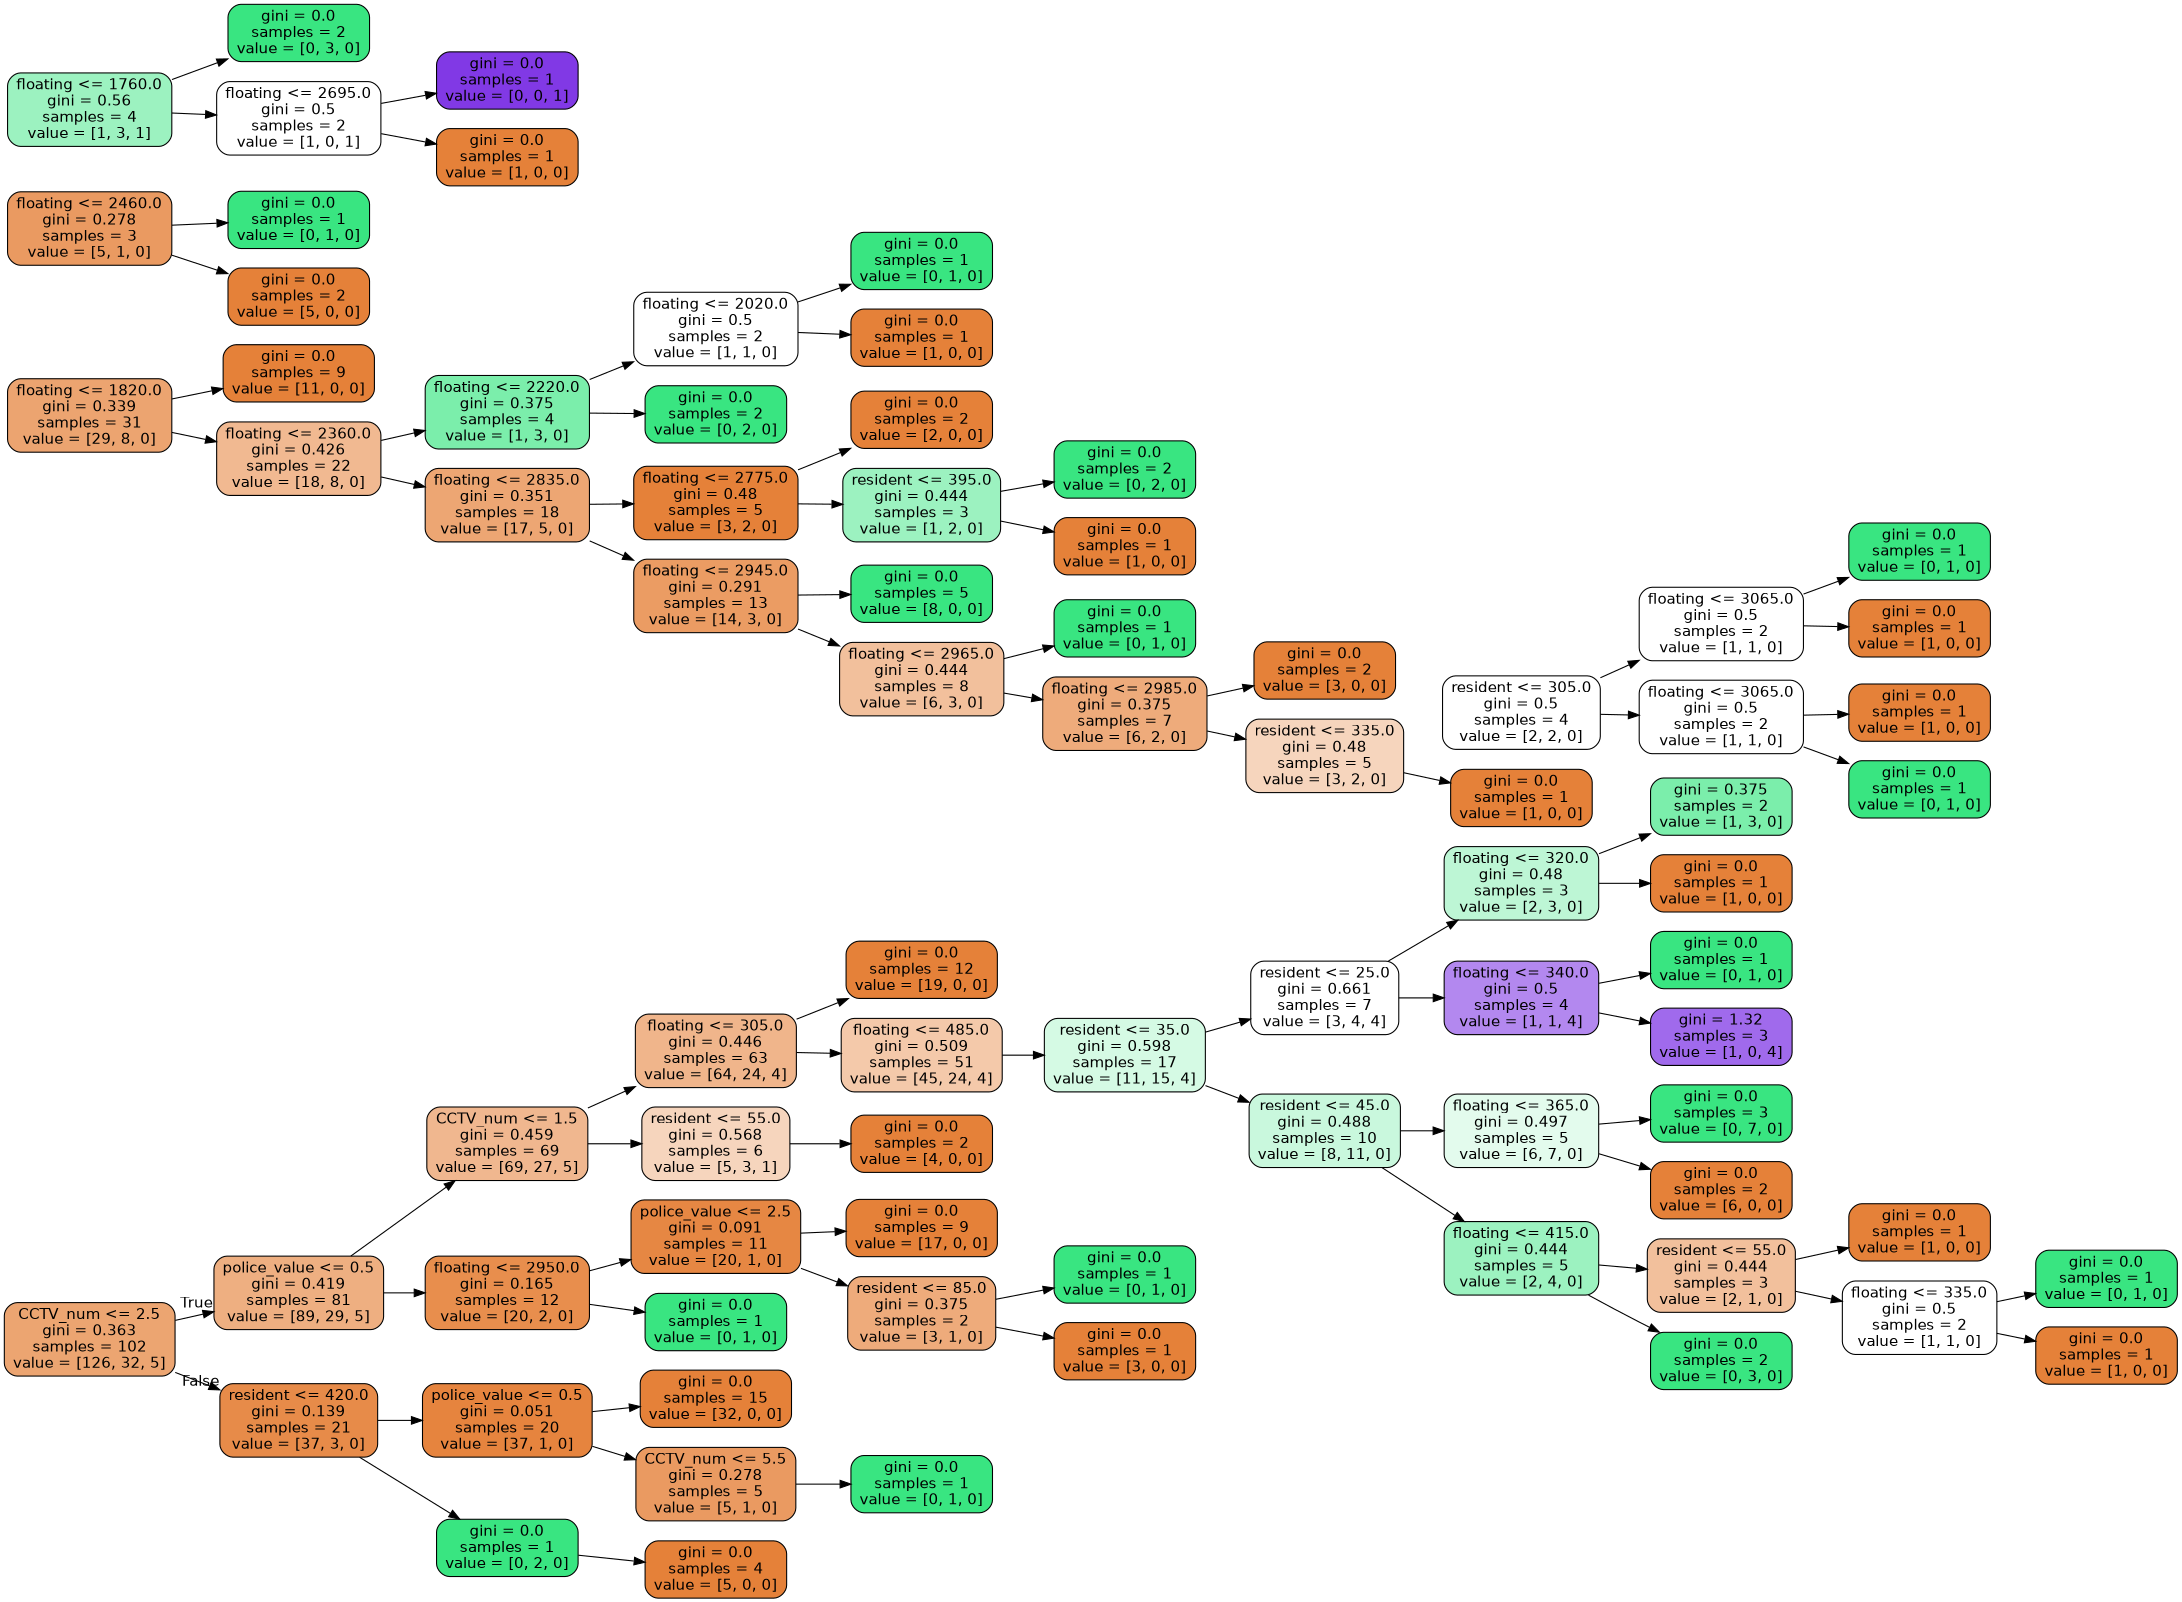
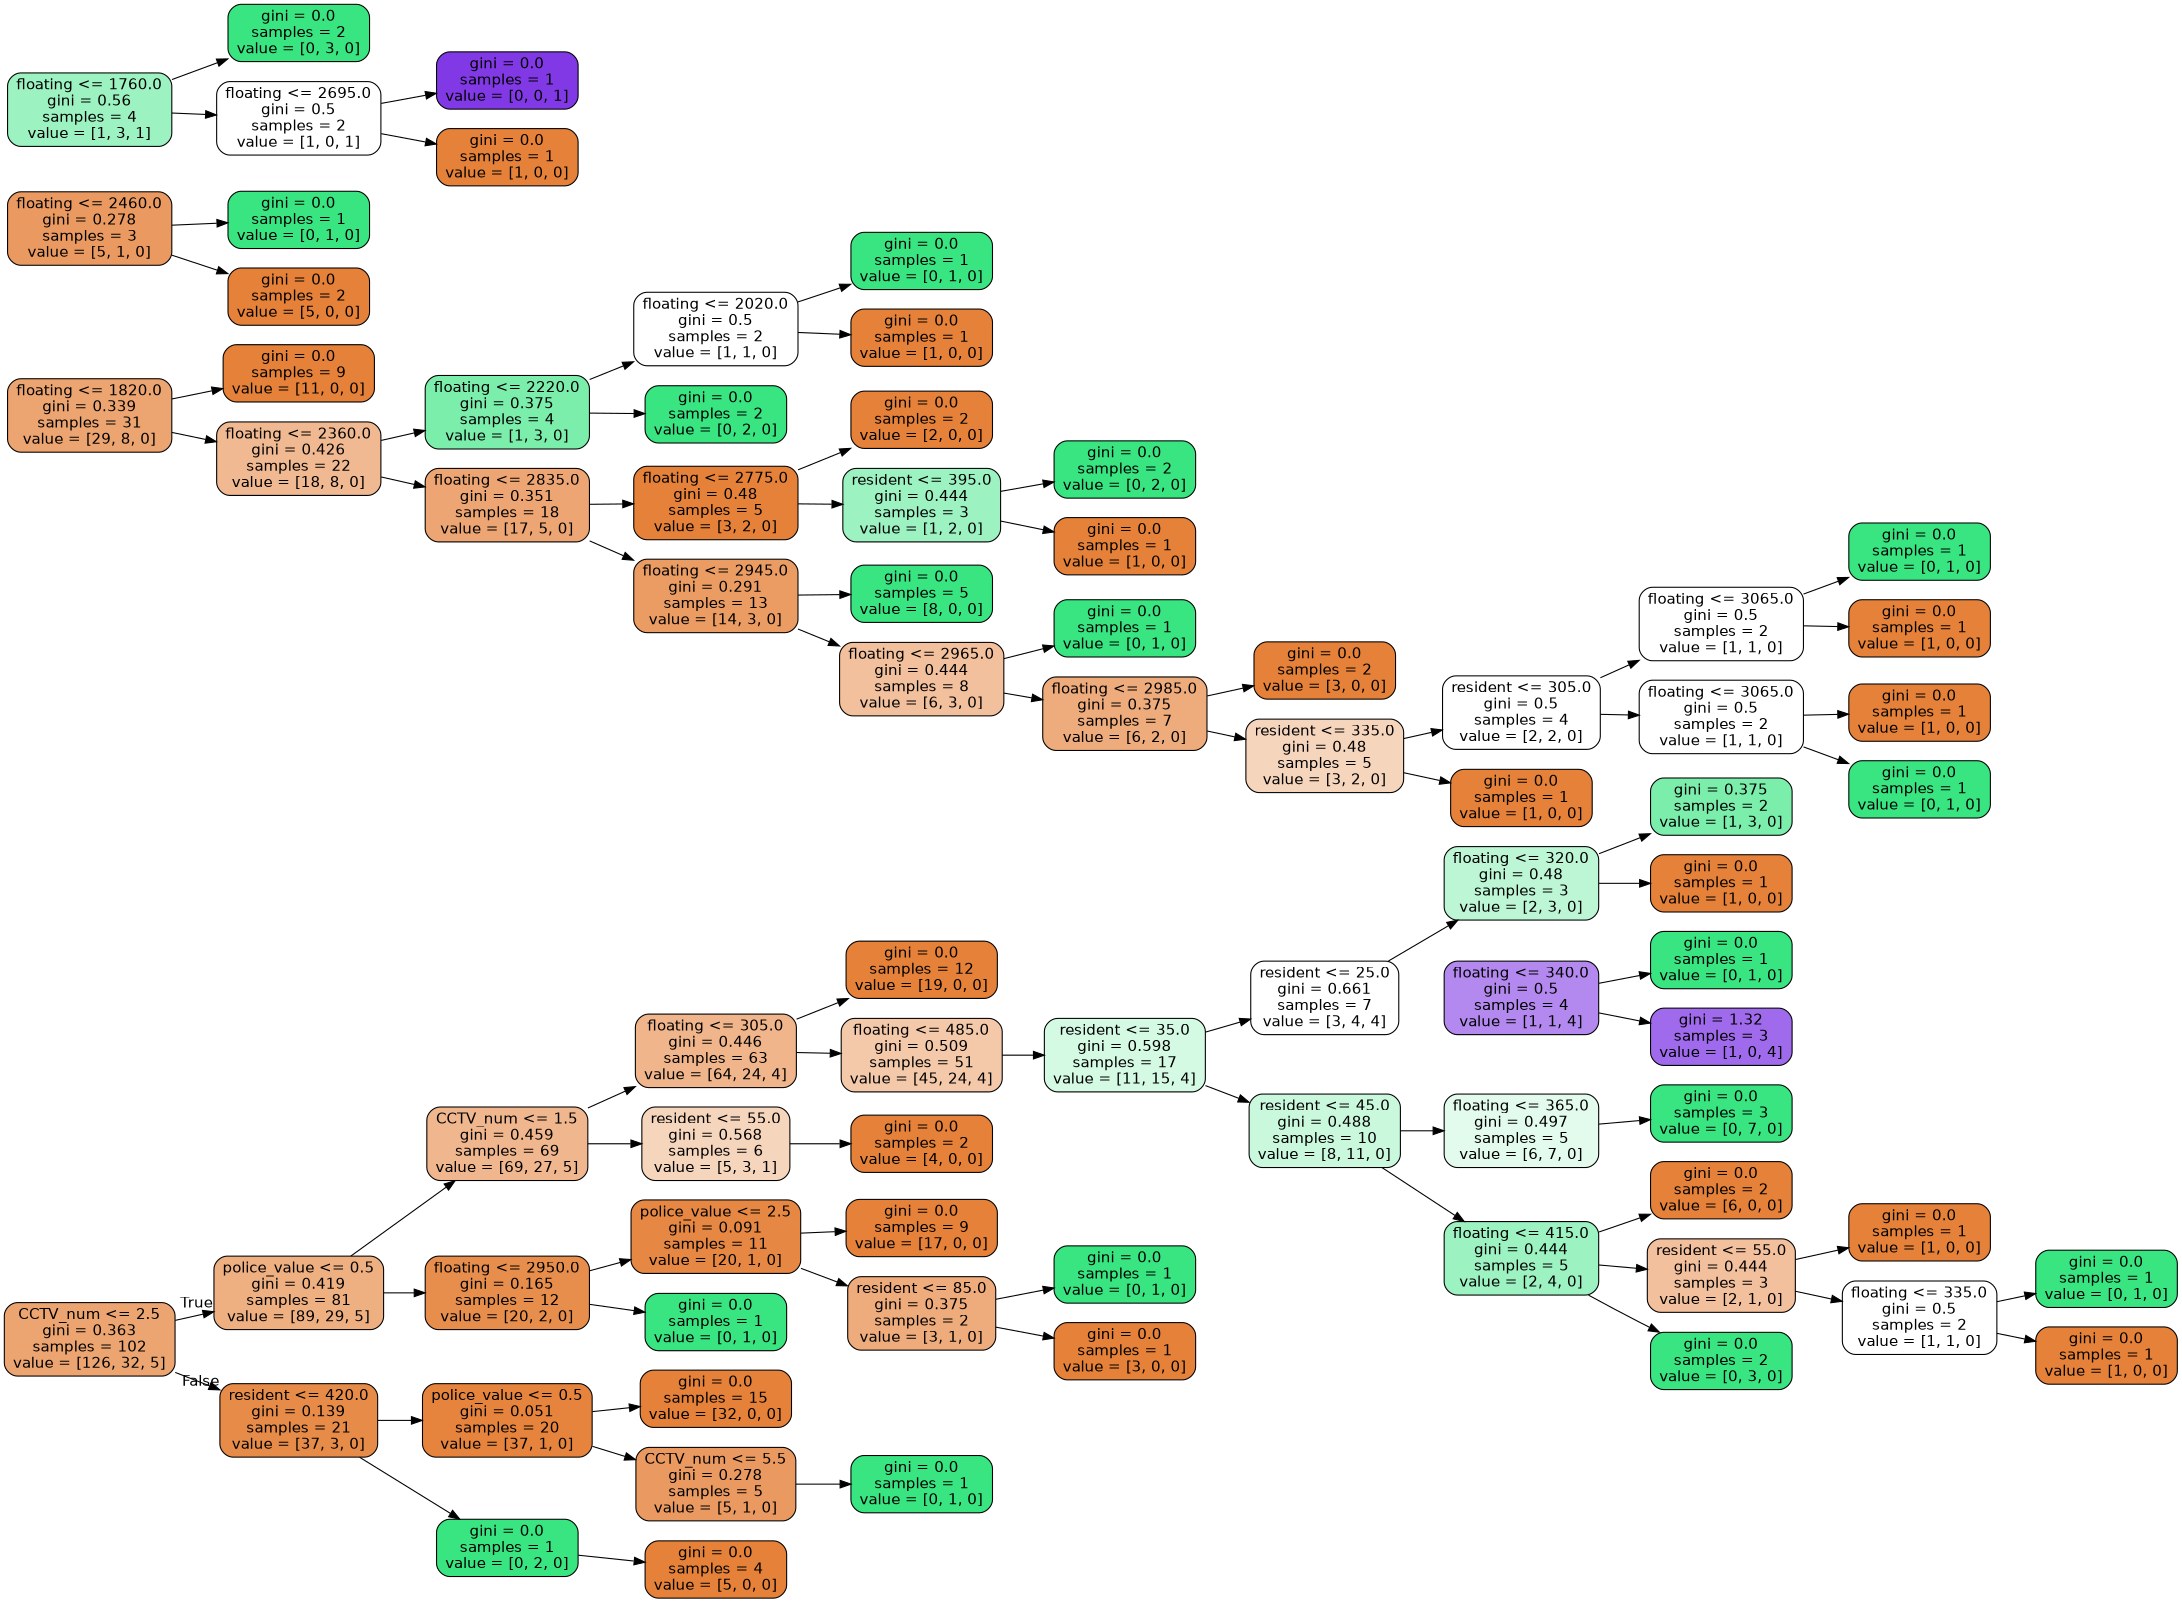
none -> (1418, 735)
(1416, 998) -> none
(1619, 1160) -> (1620, 1225)
